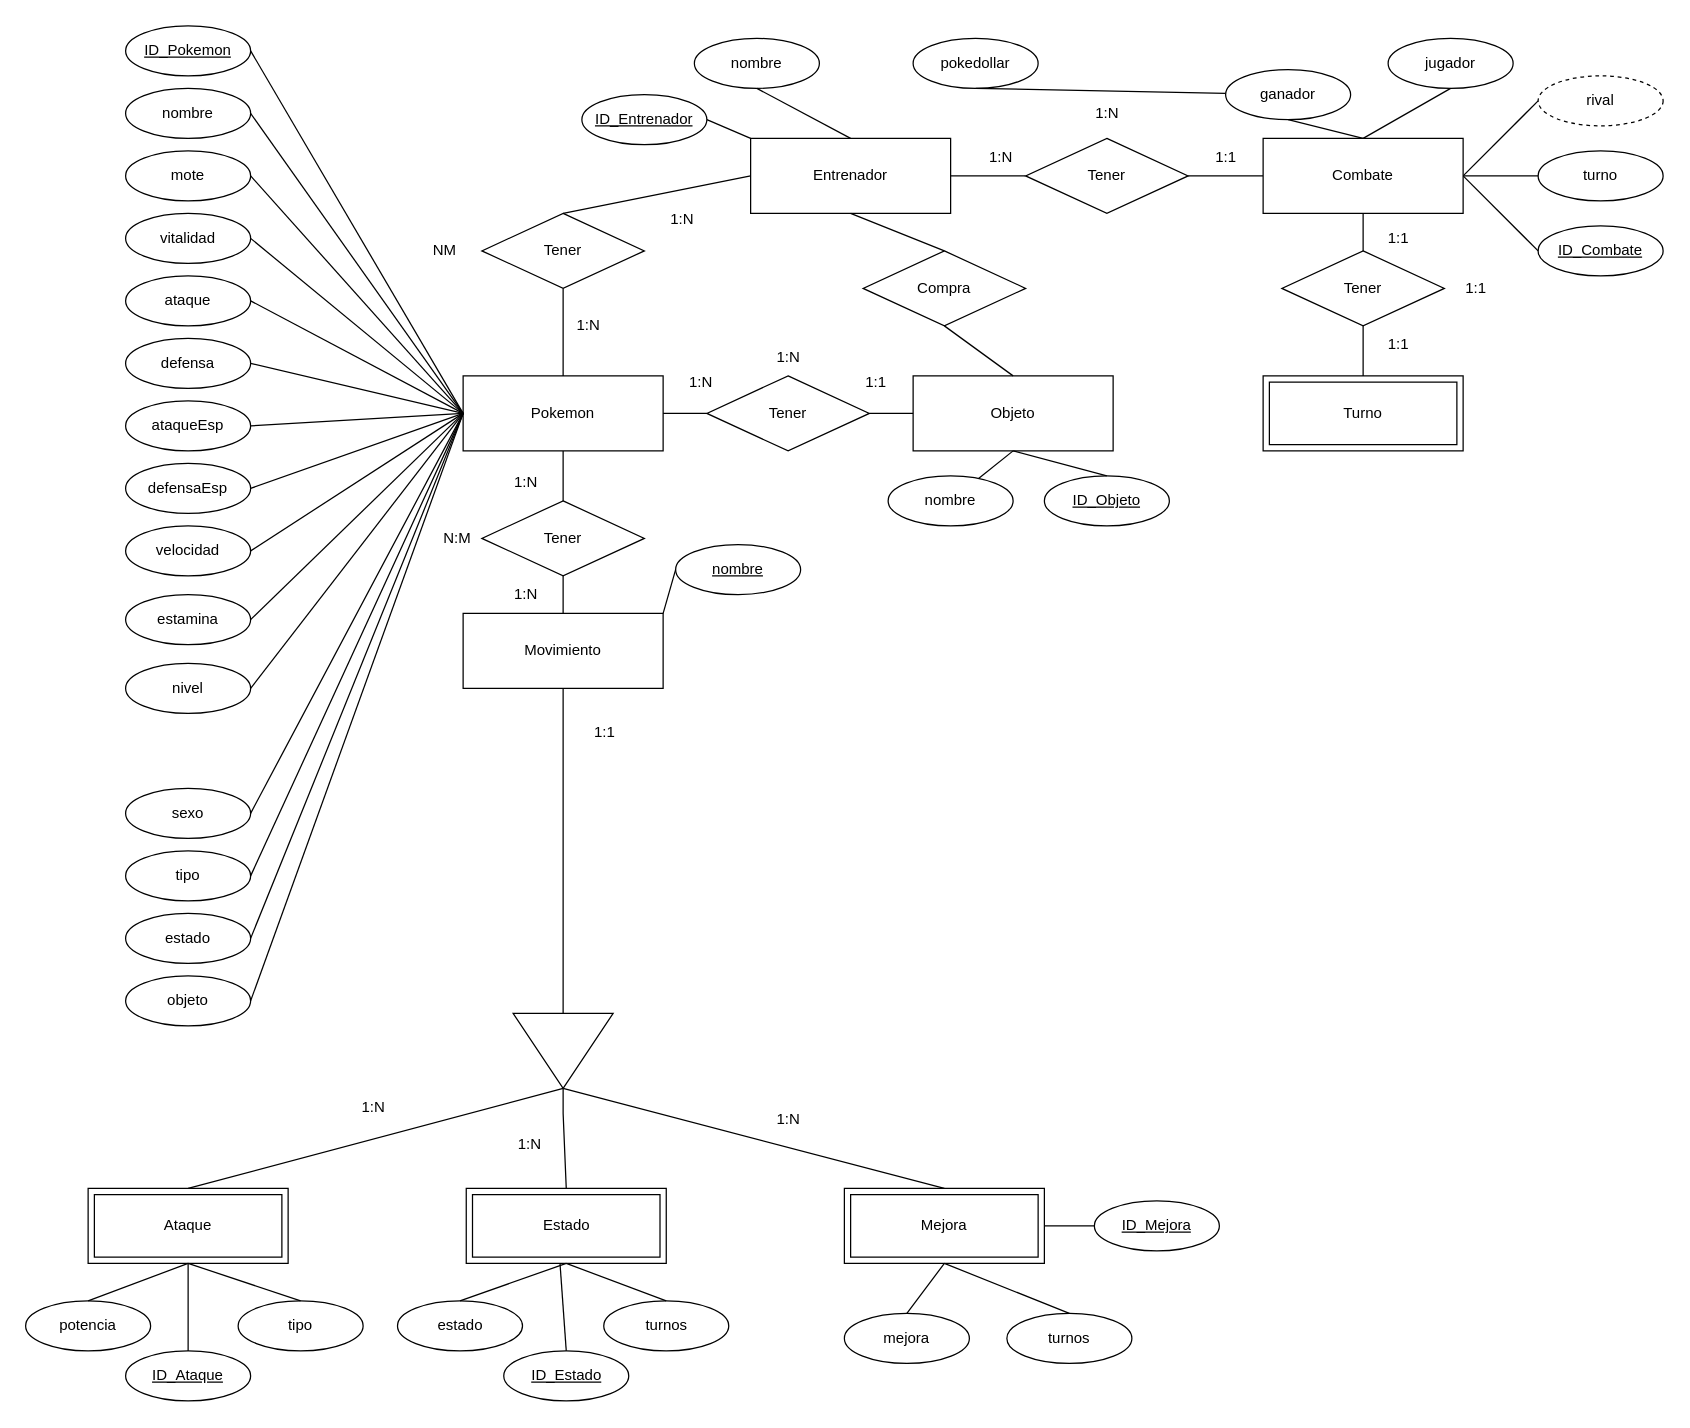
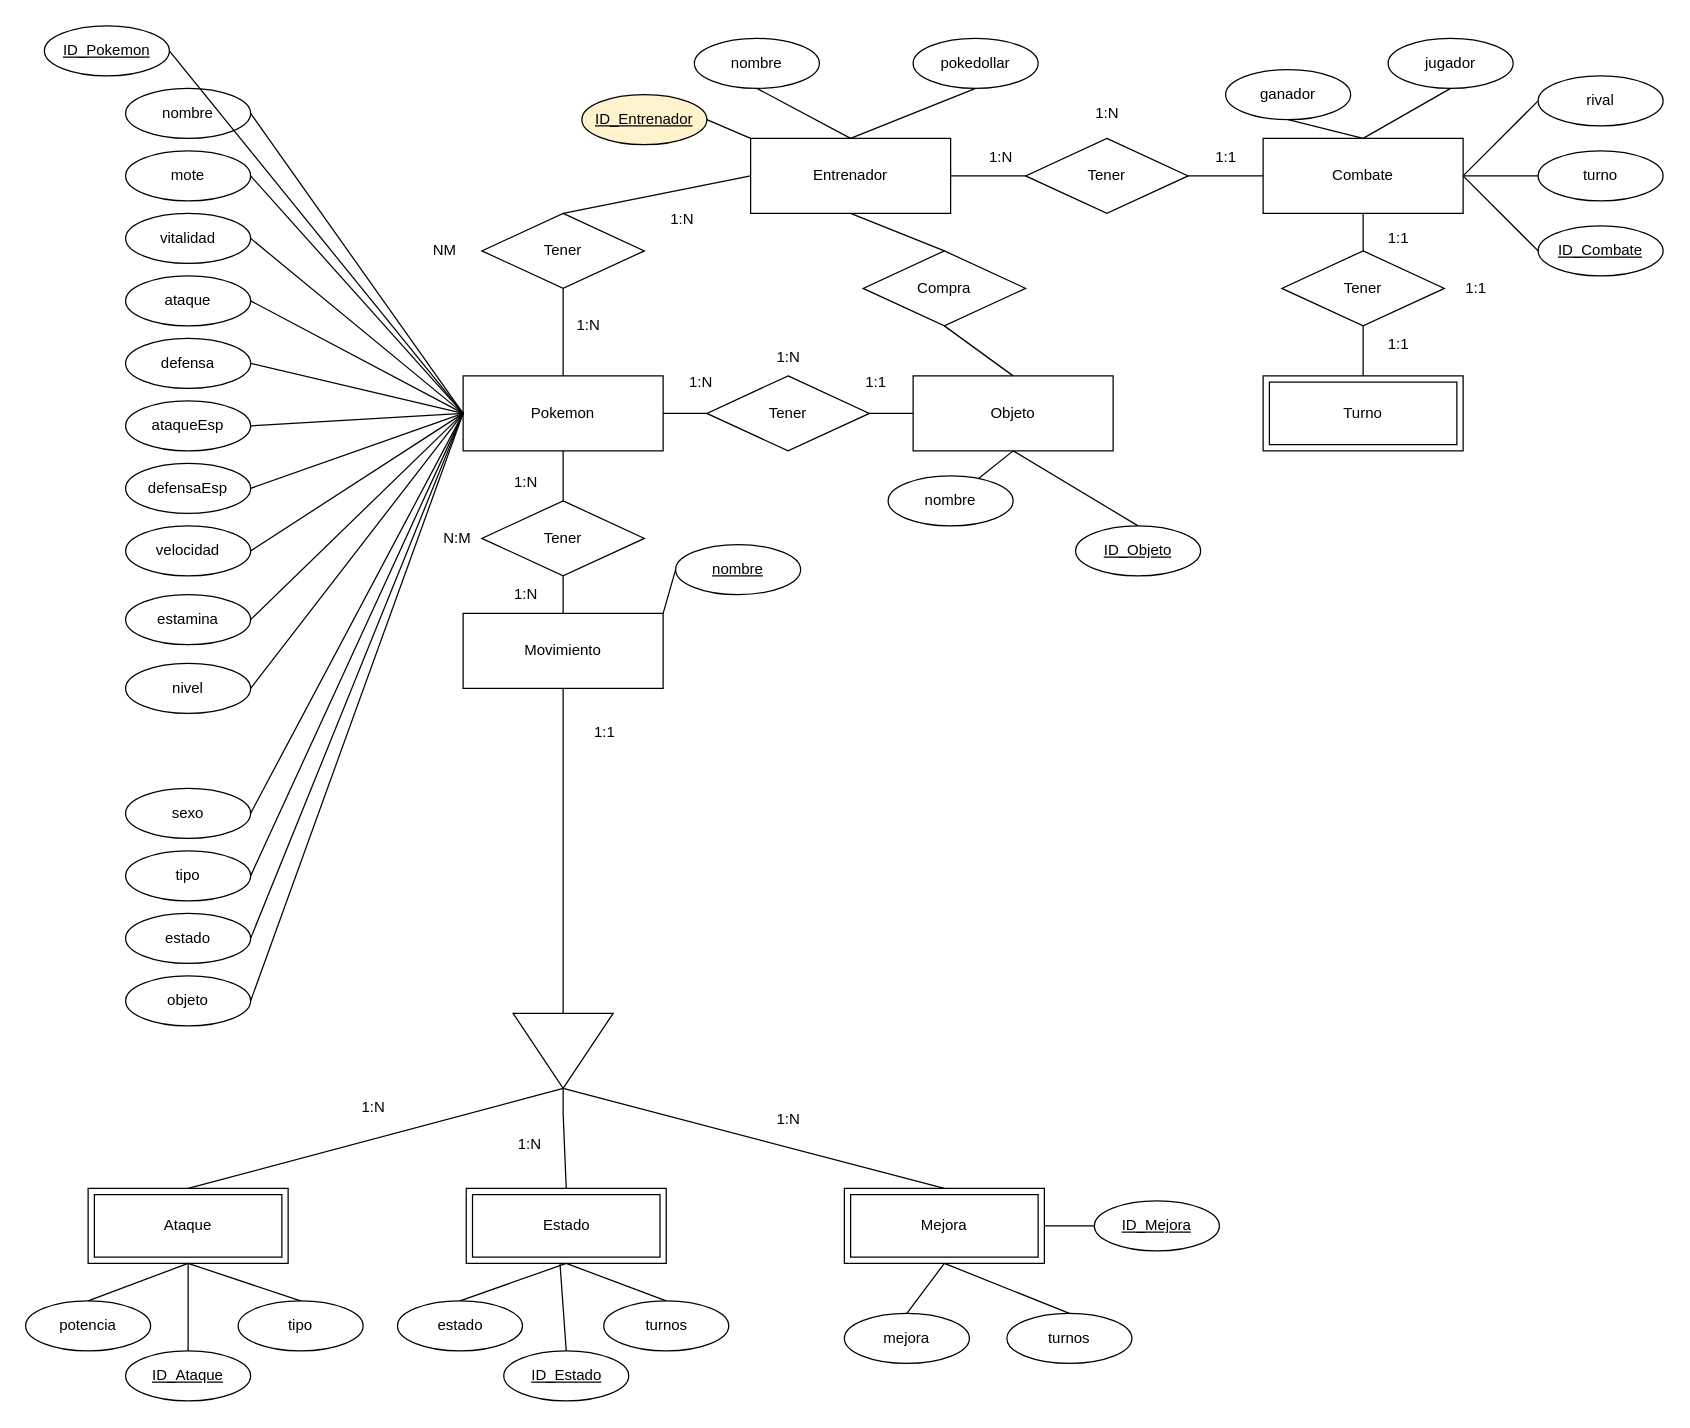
(188, 51) -> (107, 51)
(1106, 91) -> (914, 113)
(1601, 101) -> (1601, 101)
(644, 119) -> (644, 119)
(1107, 501) -> (1138, 551)
